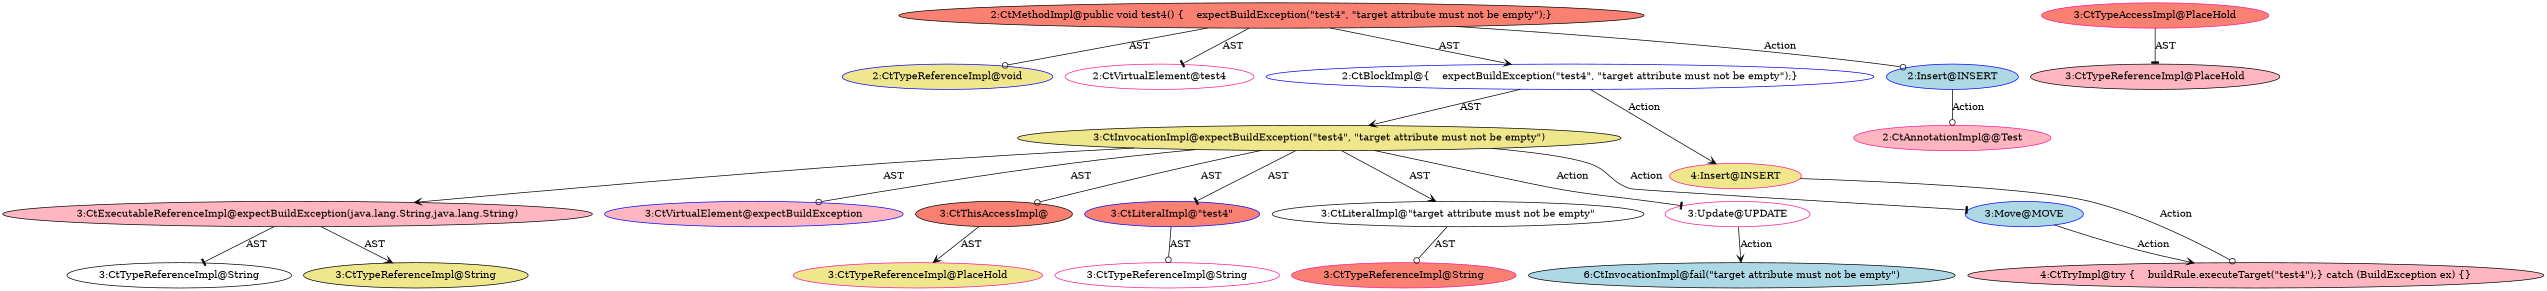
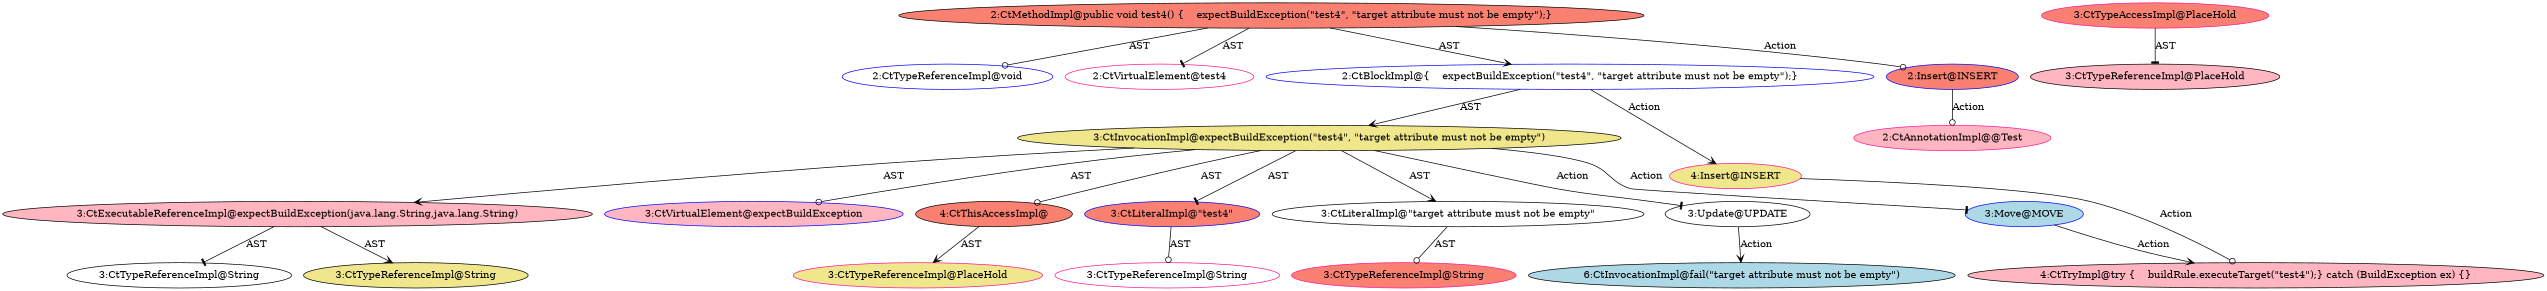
(948, 77) -> (948, 77)
(1952, 77) -> (1952, 77)
(994, 214) -> (994, 214)
(1738, 214) -> (1738, 214)
